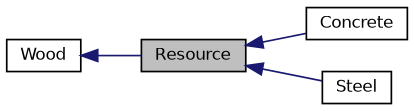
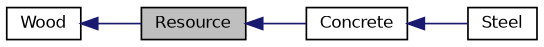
(292, 75) -> (446, 24)
